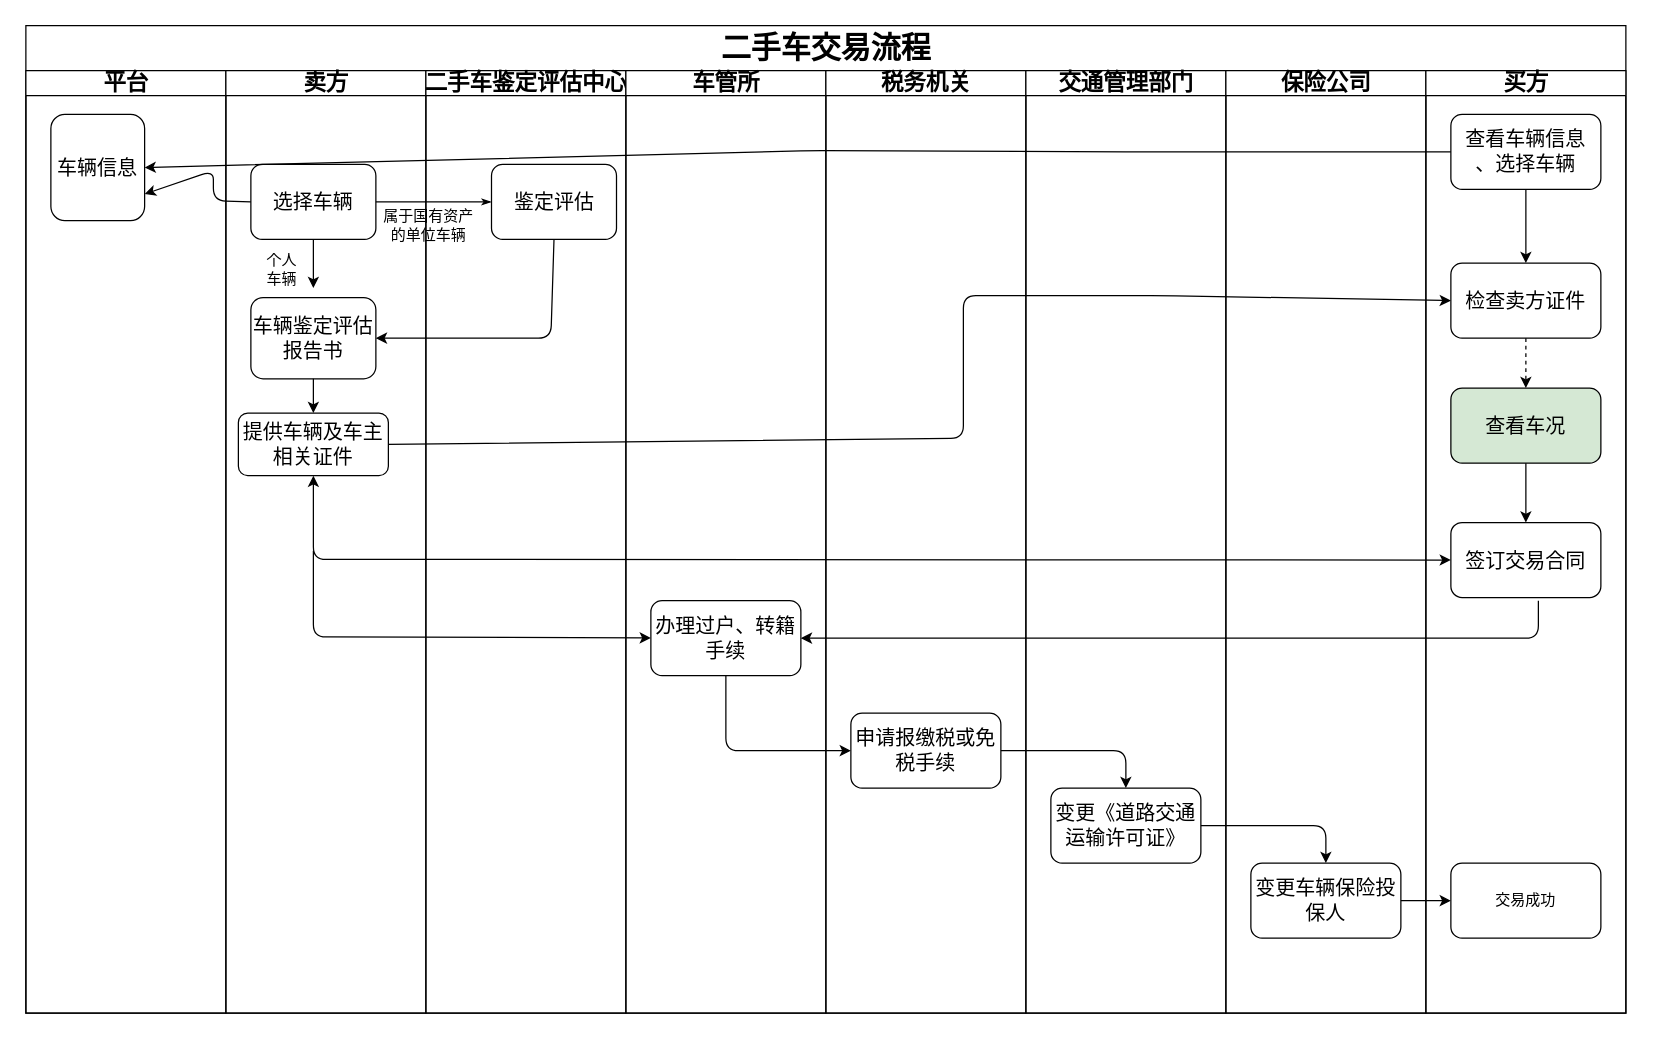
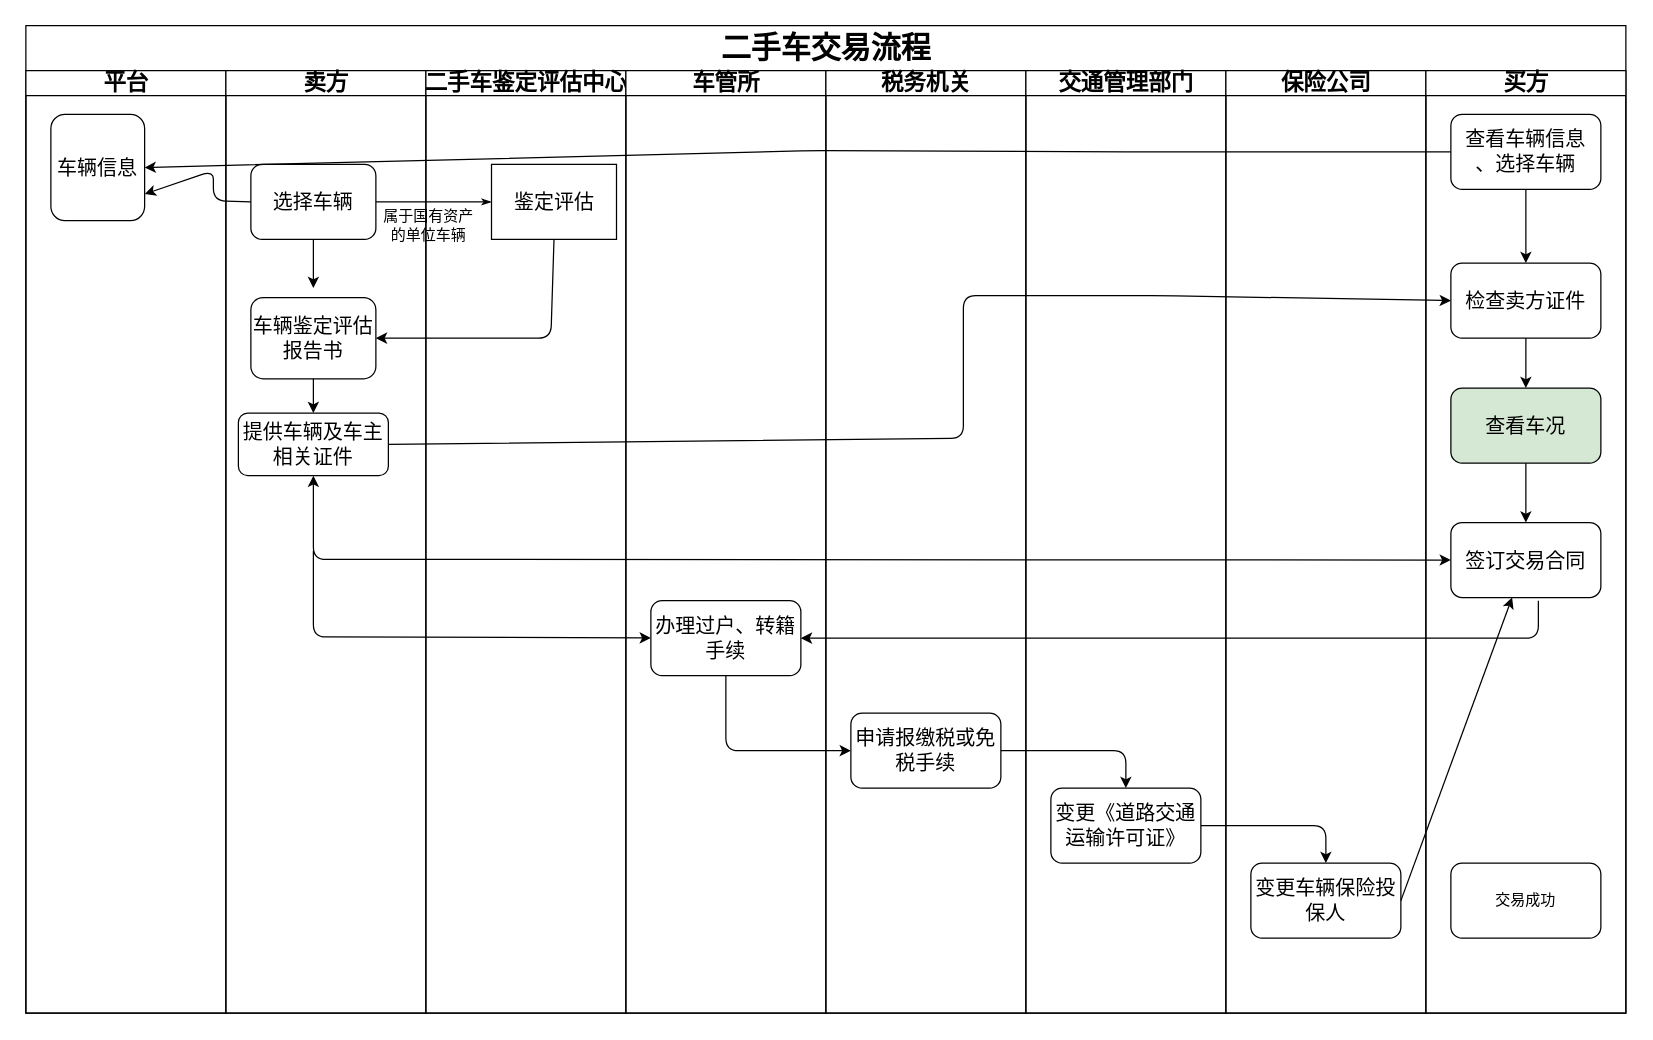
(554, 202) -> (554, 202)
(282, 269) -> none
(1526, 358) -> (1526, 358)
(1422, 901) -> (1468, 716)
